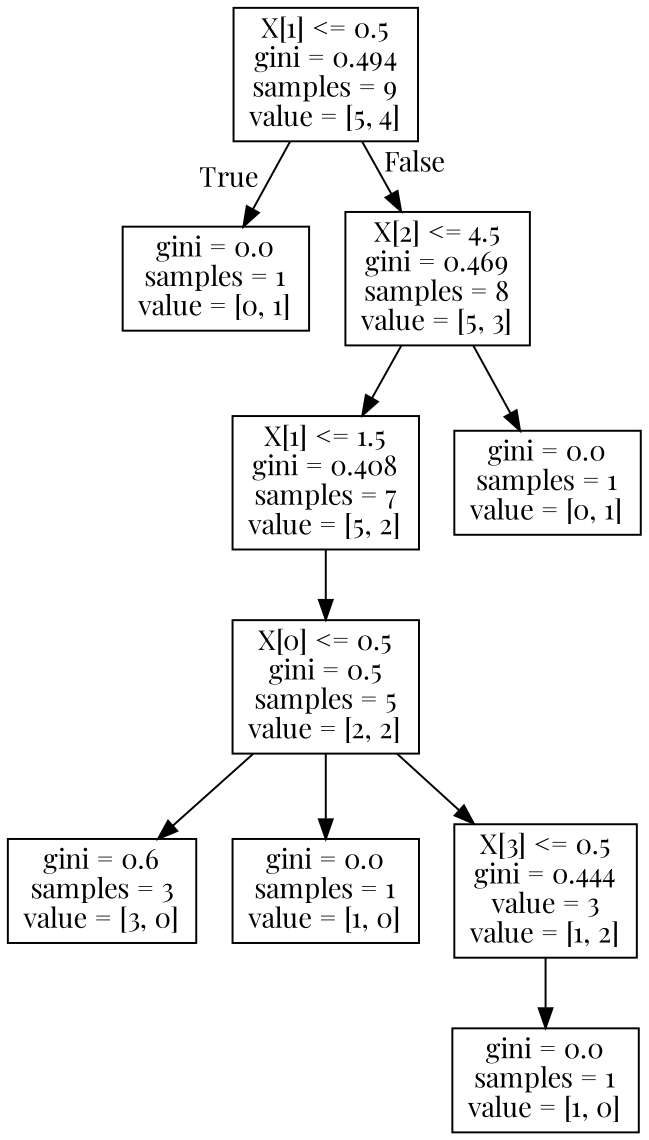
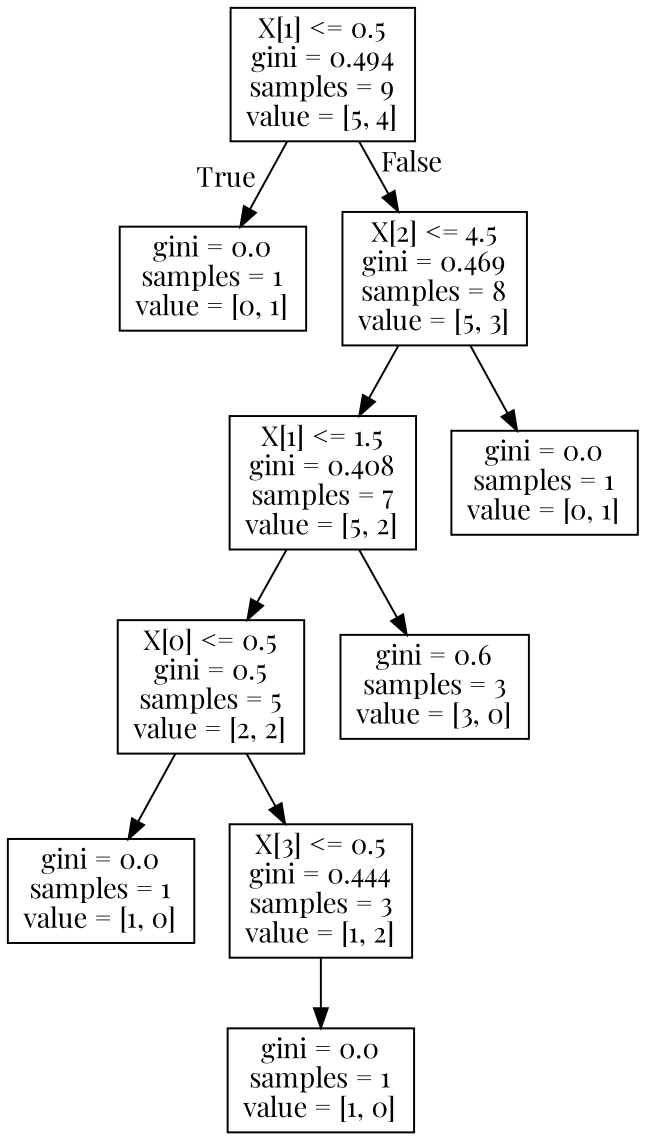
(213, 790) -> (378, 583)
(546, 891) -> (321, 891)
